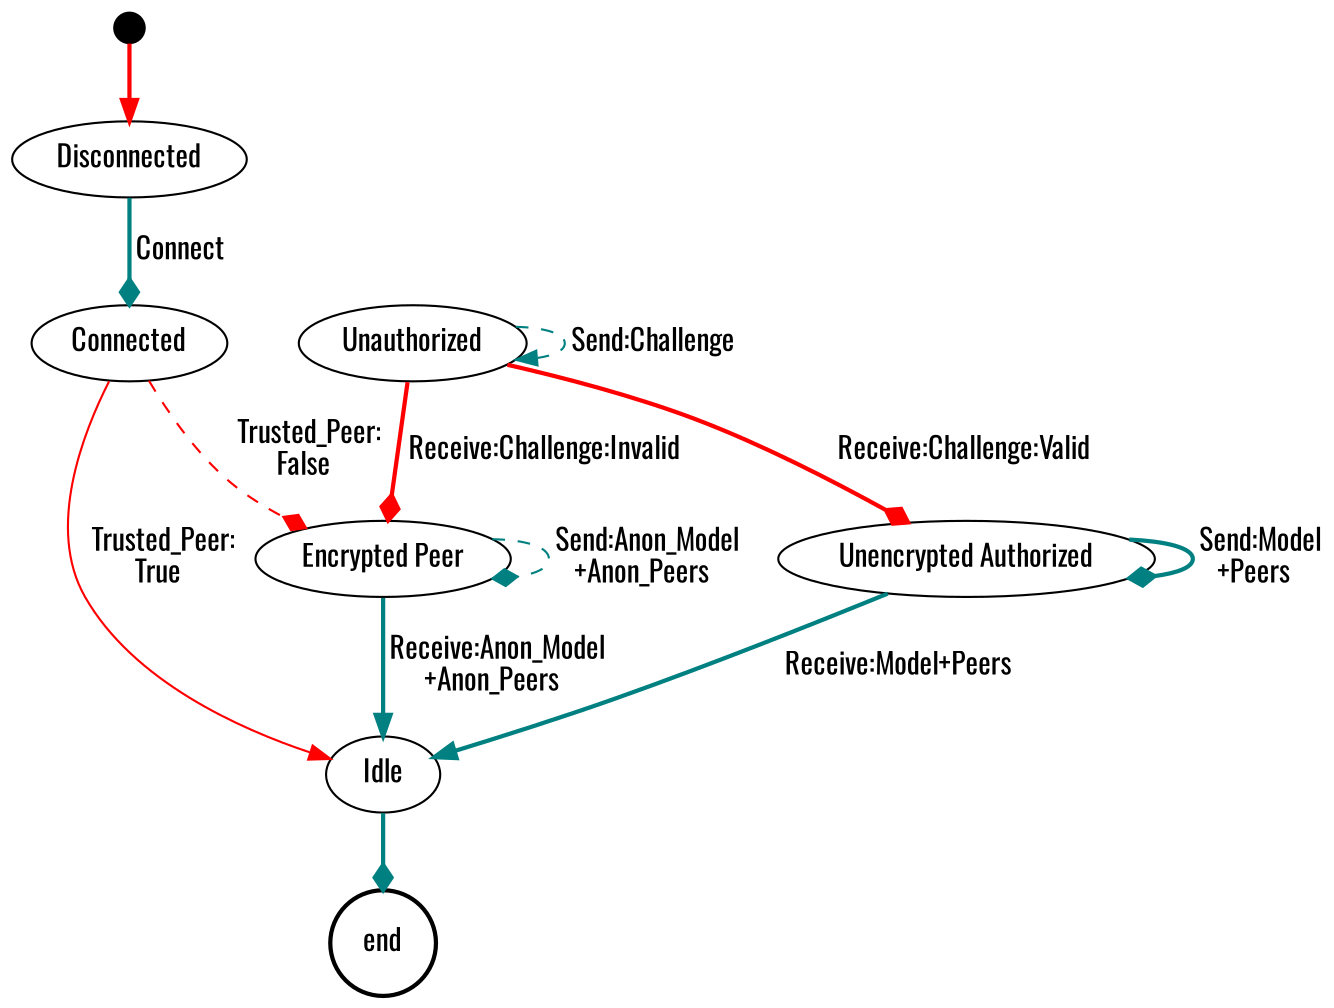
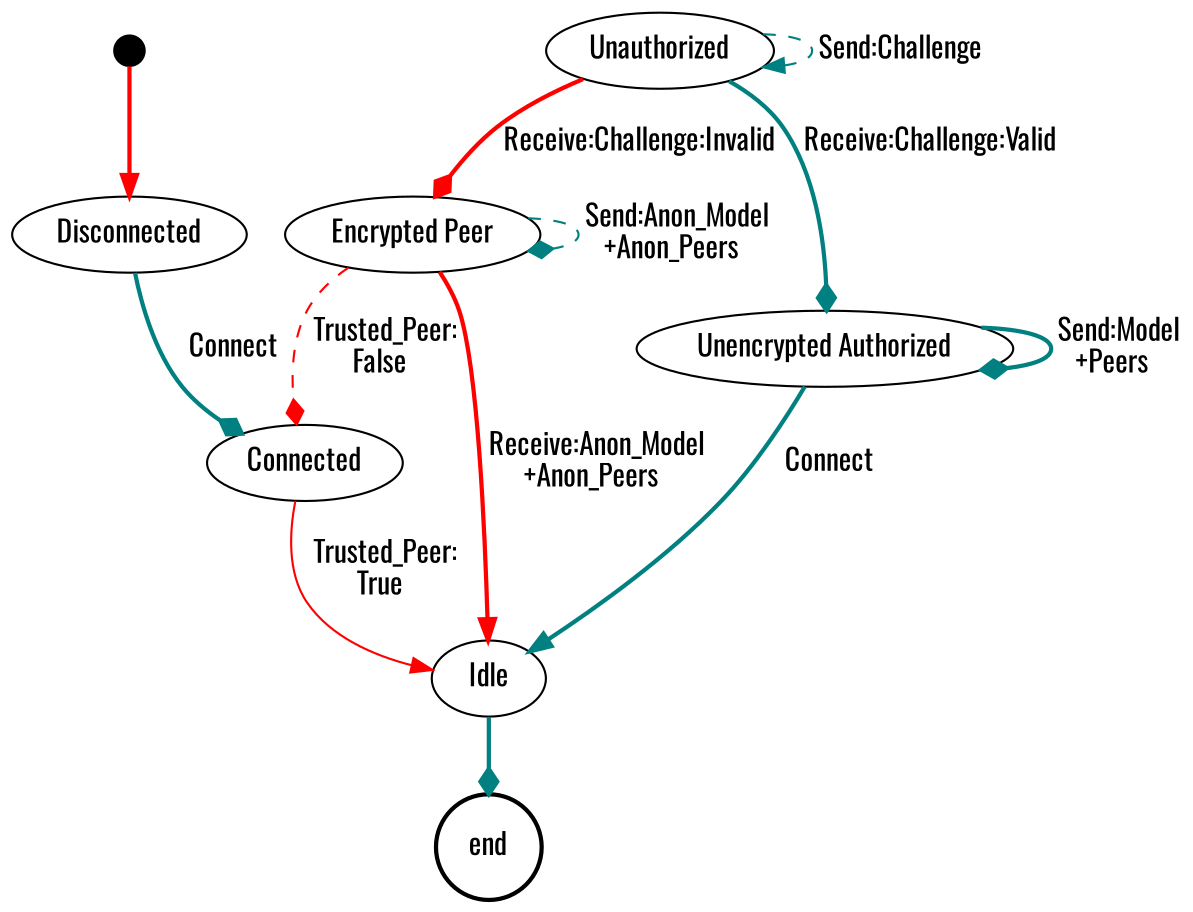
(702, 422) -> (804, 169)
(206, 459) -> (301, 325)
(383, 656) -> (478, 442)
(899, 667) -> (830, 463)
